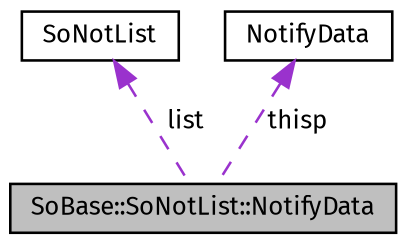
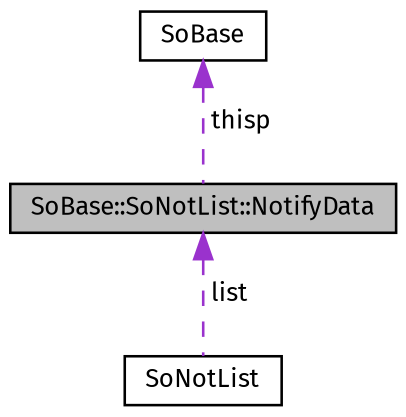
(309, 36) -> (203, 36)
(159, 134) -> (203, 308)
